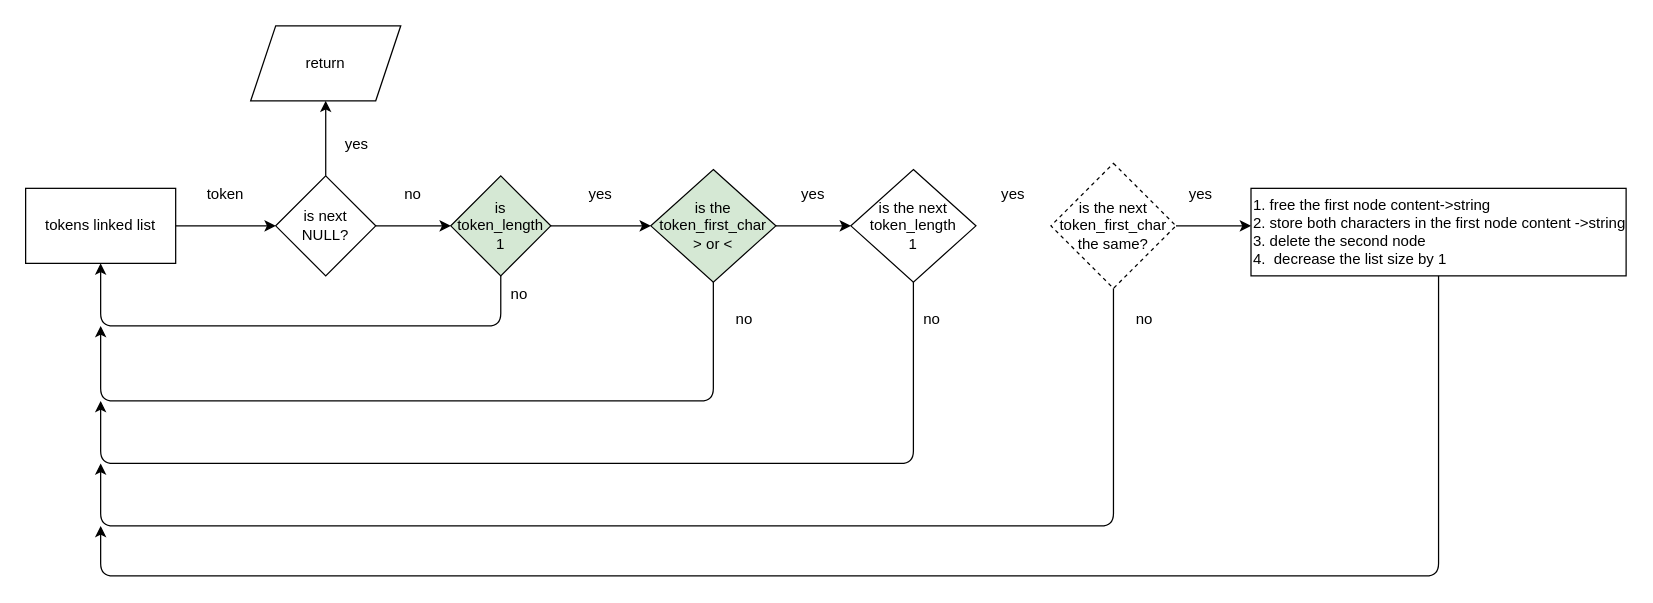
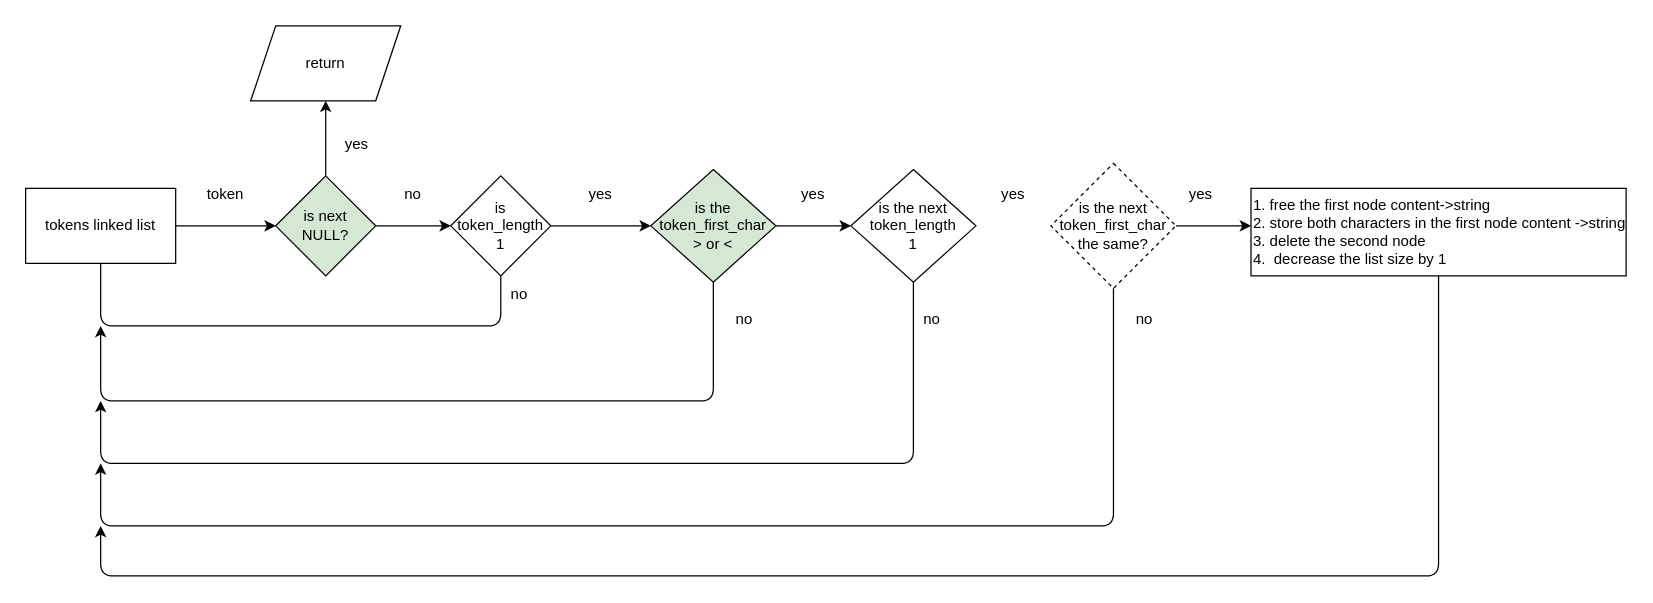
(326, 226) -> (326, 226)
(501, 226) -> (501, 226)
(101, 273) -> (101, 270)
